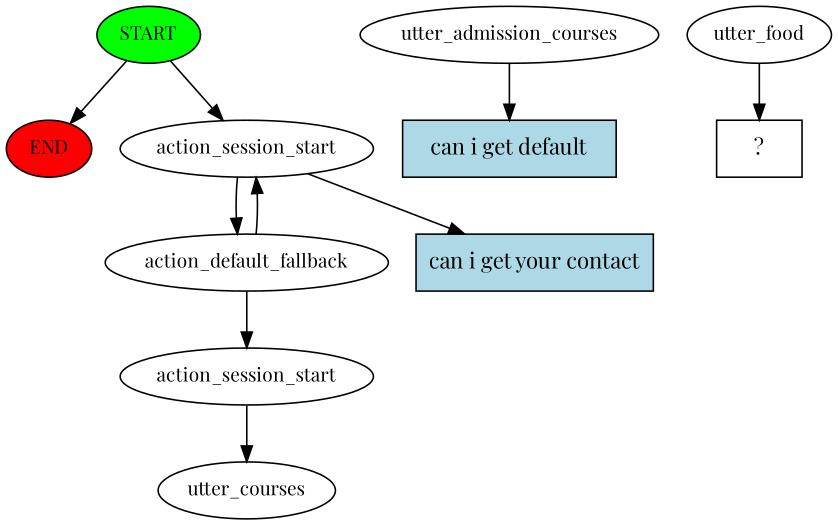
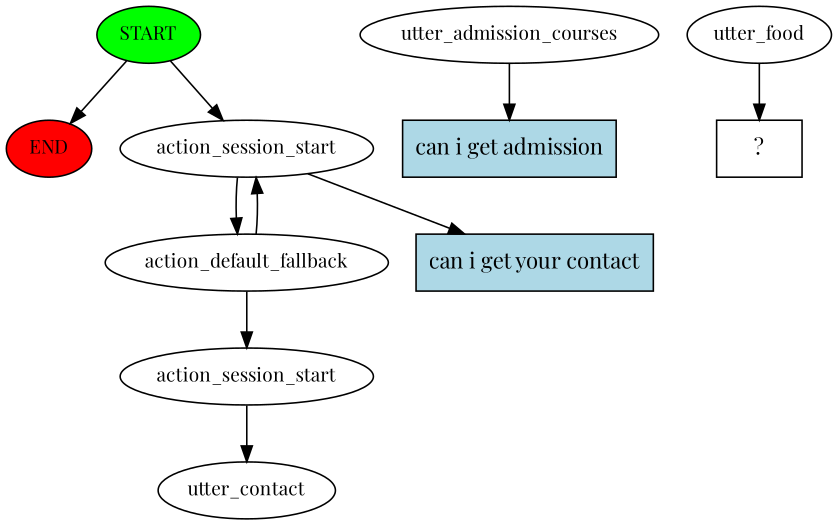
(509, 149) -> (509, 149)
(247, 490) -> (247, 490)
